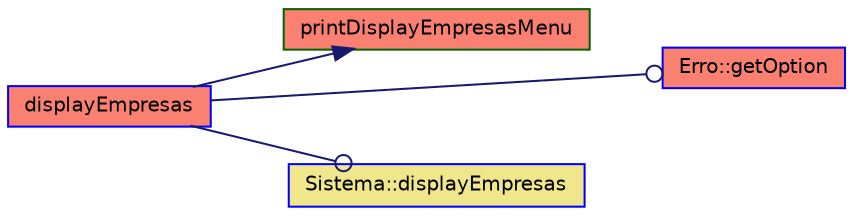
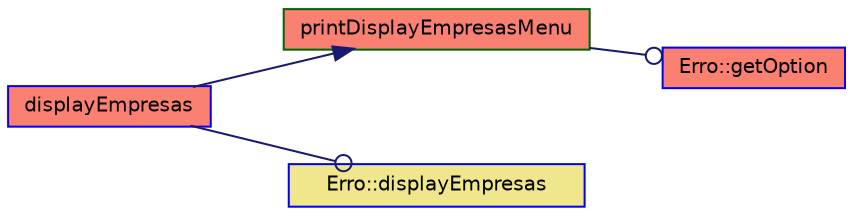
(428, 87) -> (618, 51)
(437, 185) -> (437, 185)
